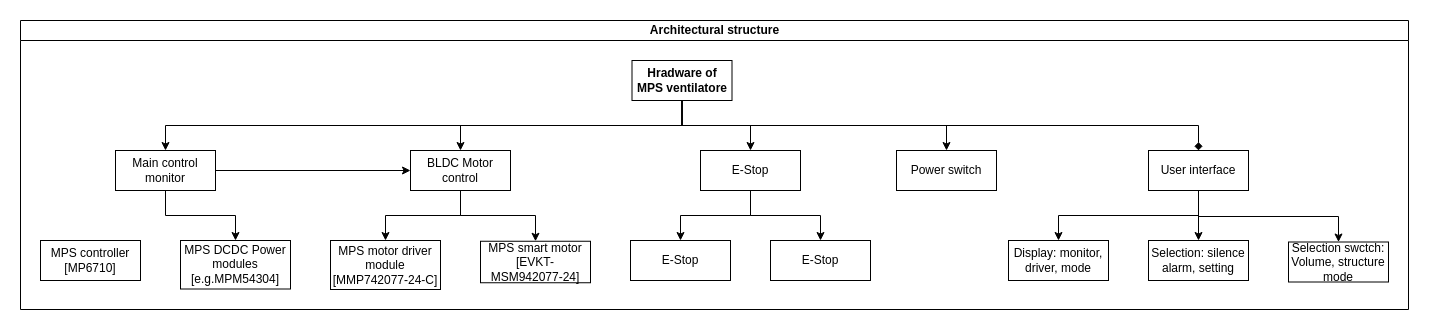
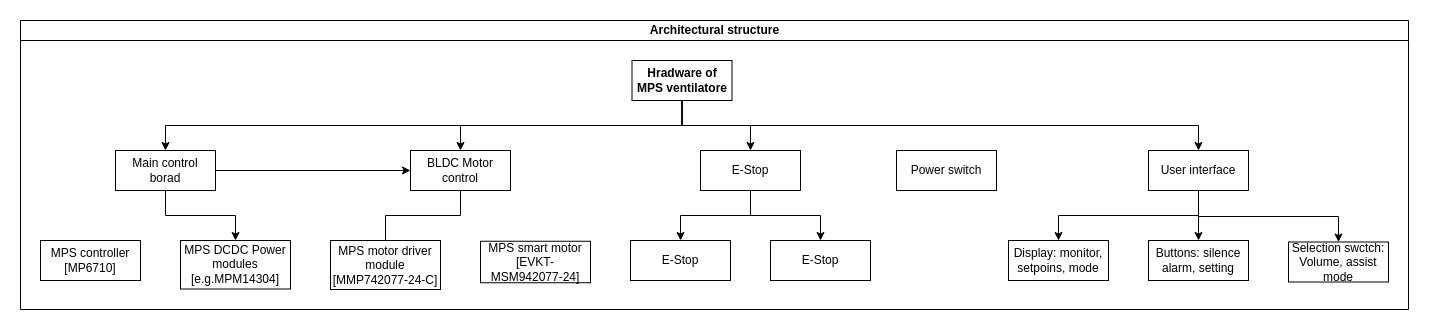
(947, 135) -> none
(1199, 142) -> (1199, 142)
(166, 171) -> (166, 171)
(508, 216) -> none
(386, 232) -> (386, 234)
(1059, 261) -> (1059, 261)
(1199, 261) -> (1199, 261)
(1339, 263) -> (1339, 263)
(236, 265) -> (236, 265)
